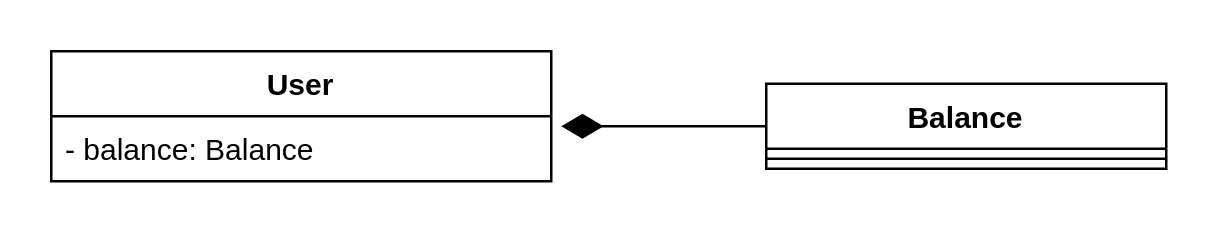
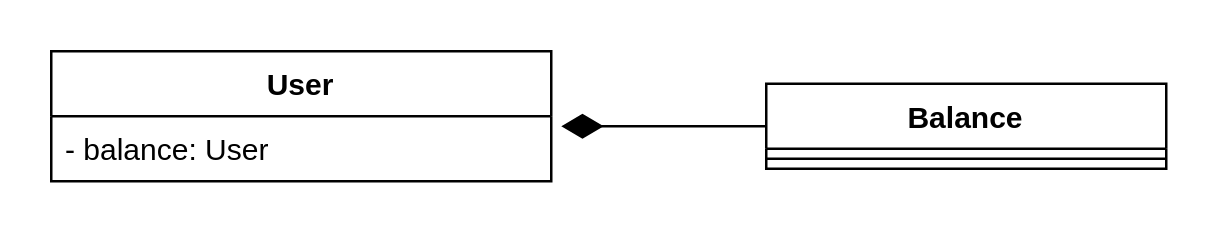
(197, 150) -> (175, 150)
